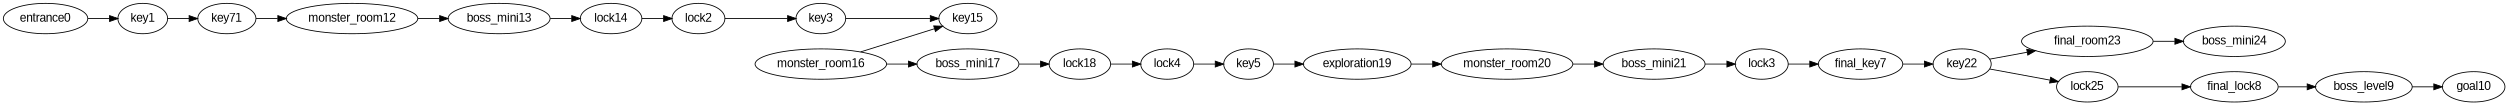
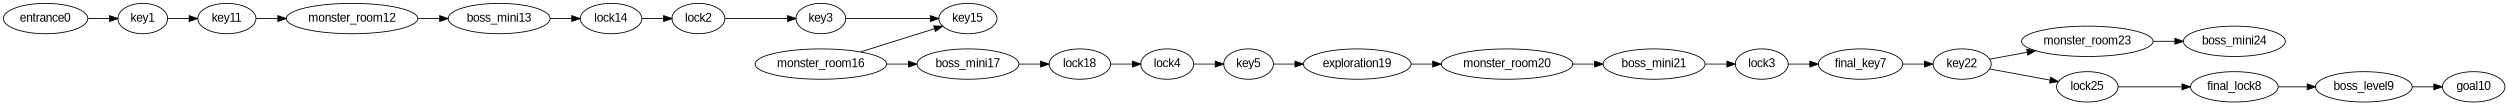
(227, 19) -> (227, 19)
(2087, 41) -> (2087, 41)
